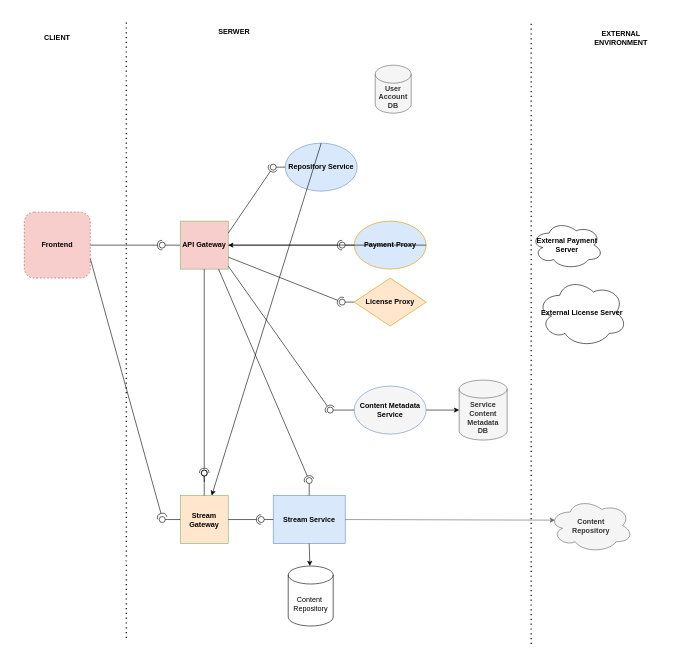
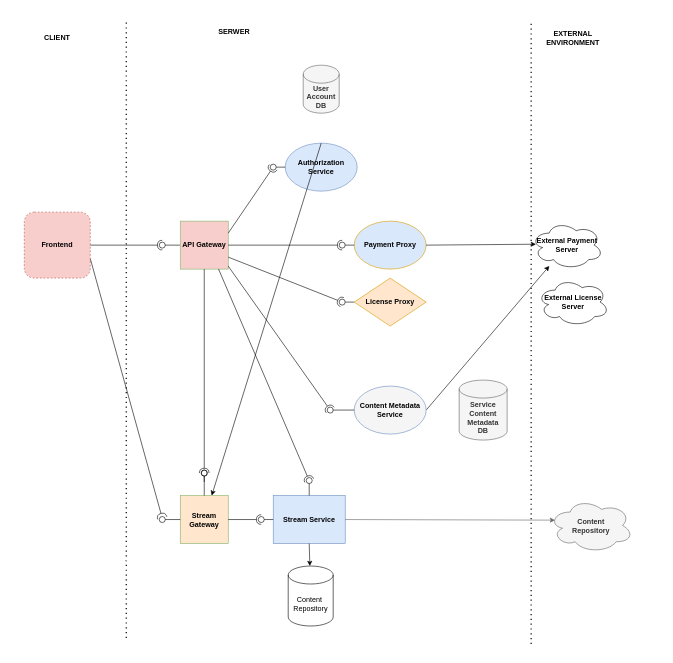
(621, 38) -> (573, 38)
(393, 89) -> (321, 89)
(321, 167) -> (321, 167)
(391, 245) -> (494, 245)
(582, 313) -> (573, 302)
(427, 410) -> (486, 340)
